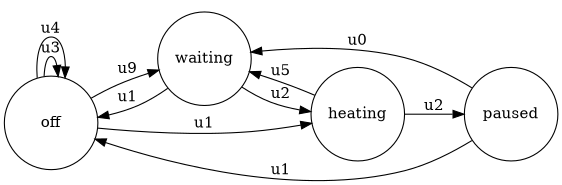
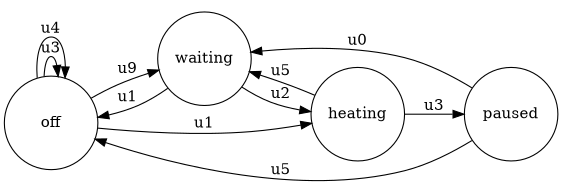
(434, 106) -> (434, 106)
(281, 170) -> (281, 170)
